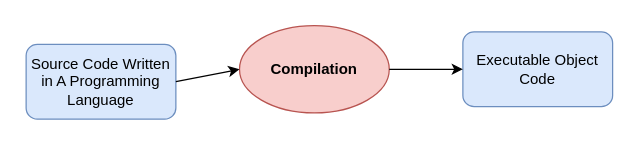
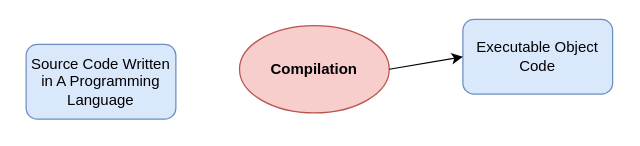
(538, 69) -> (538, 57)
(203, 76) -> none
